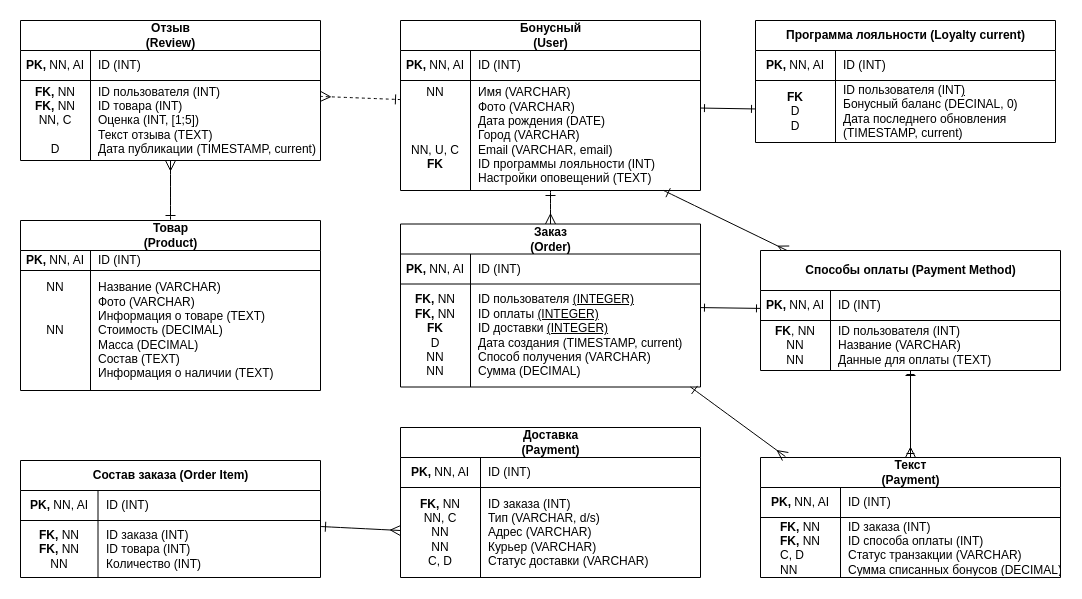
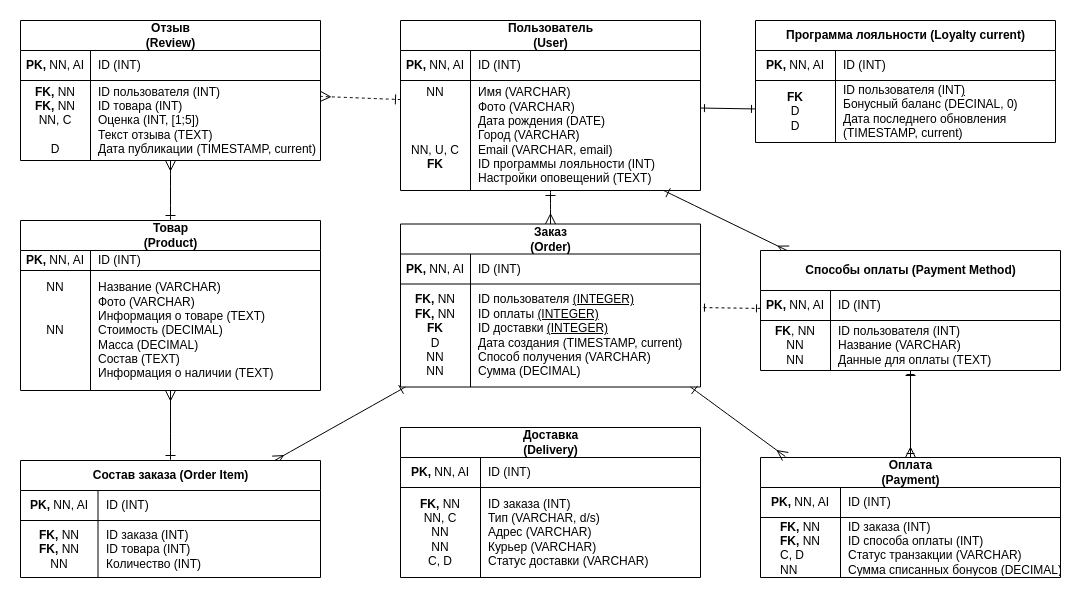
(551, 36) -> (551, 36)
(730, 308) -> (730, 308)
none -> (338, 425)
(551, 443) -> (551, 443)
(911, 473) -> (911, 473)
(361, 529) -> (171, 426)
